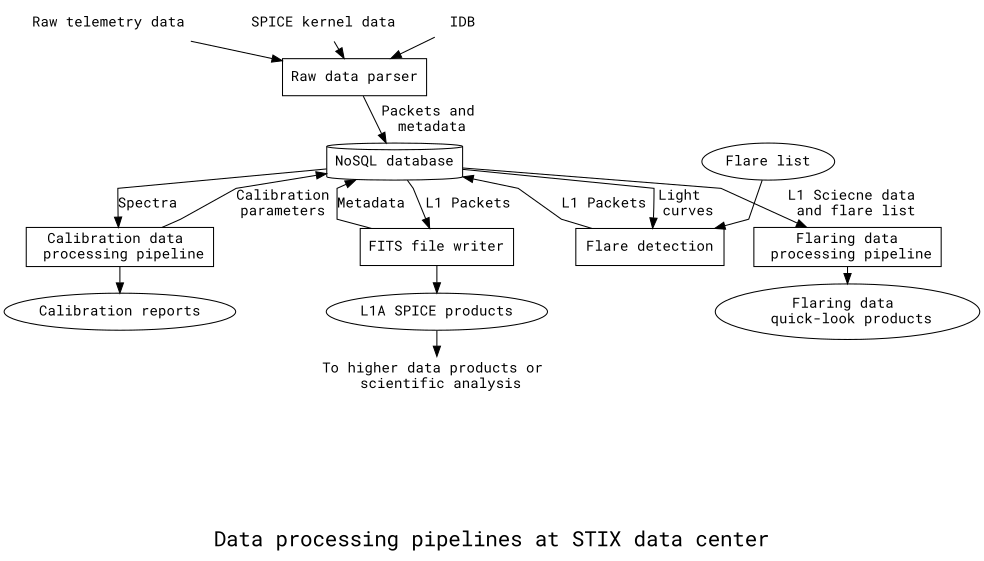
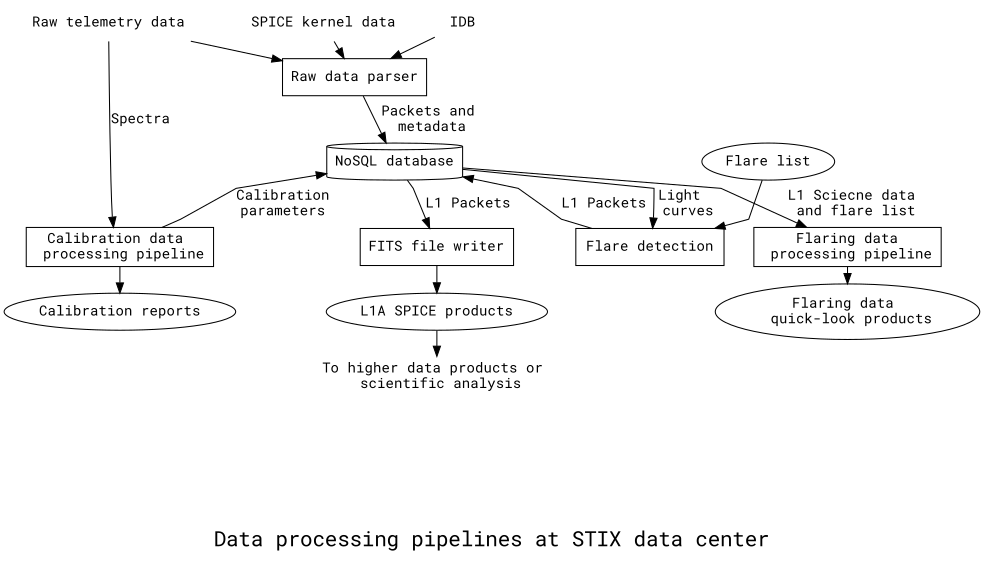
(208, 180) -> (110, 129)
(337, 217) -> none
